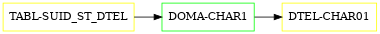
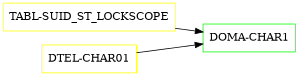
(69, 17) -> (89, 17)
(264, 17) -> (166, 49)
